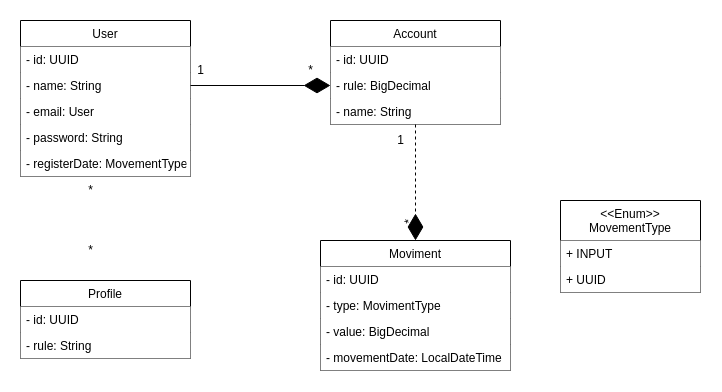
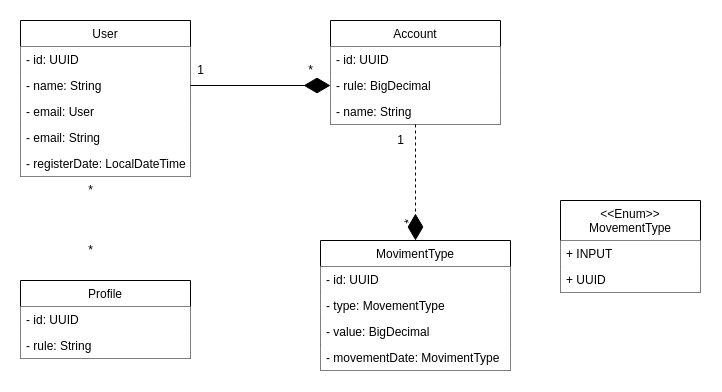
(80, 138) -> (67, 138)
(114, 164) -> (114, 164)
(415, 254) -> (415, 254)
(387, 306) -> (389, 306)
(416, 358) -> (414, 358)
